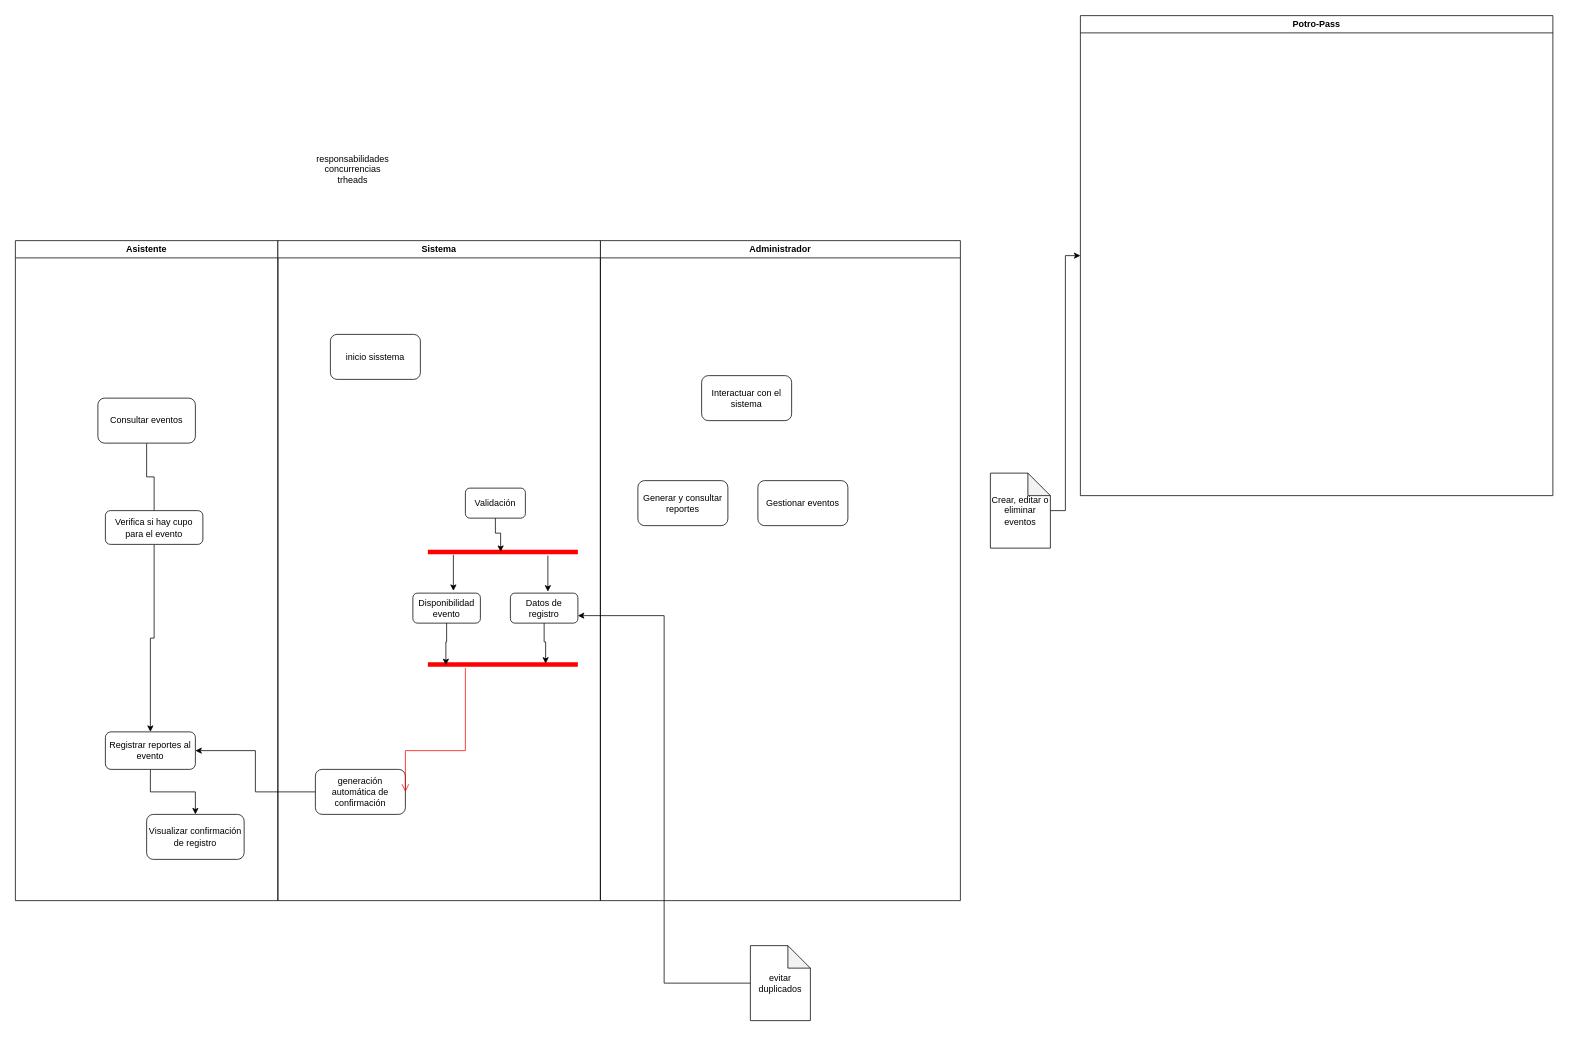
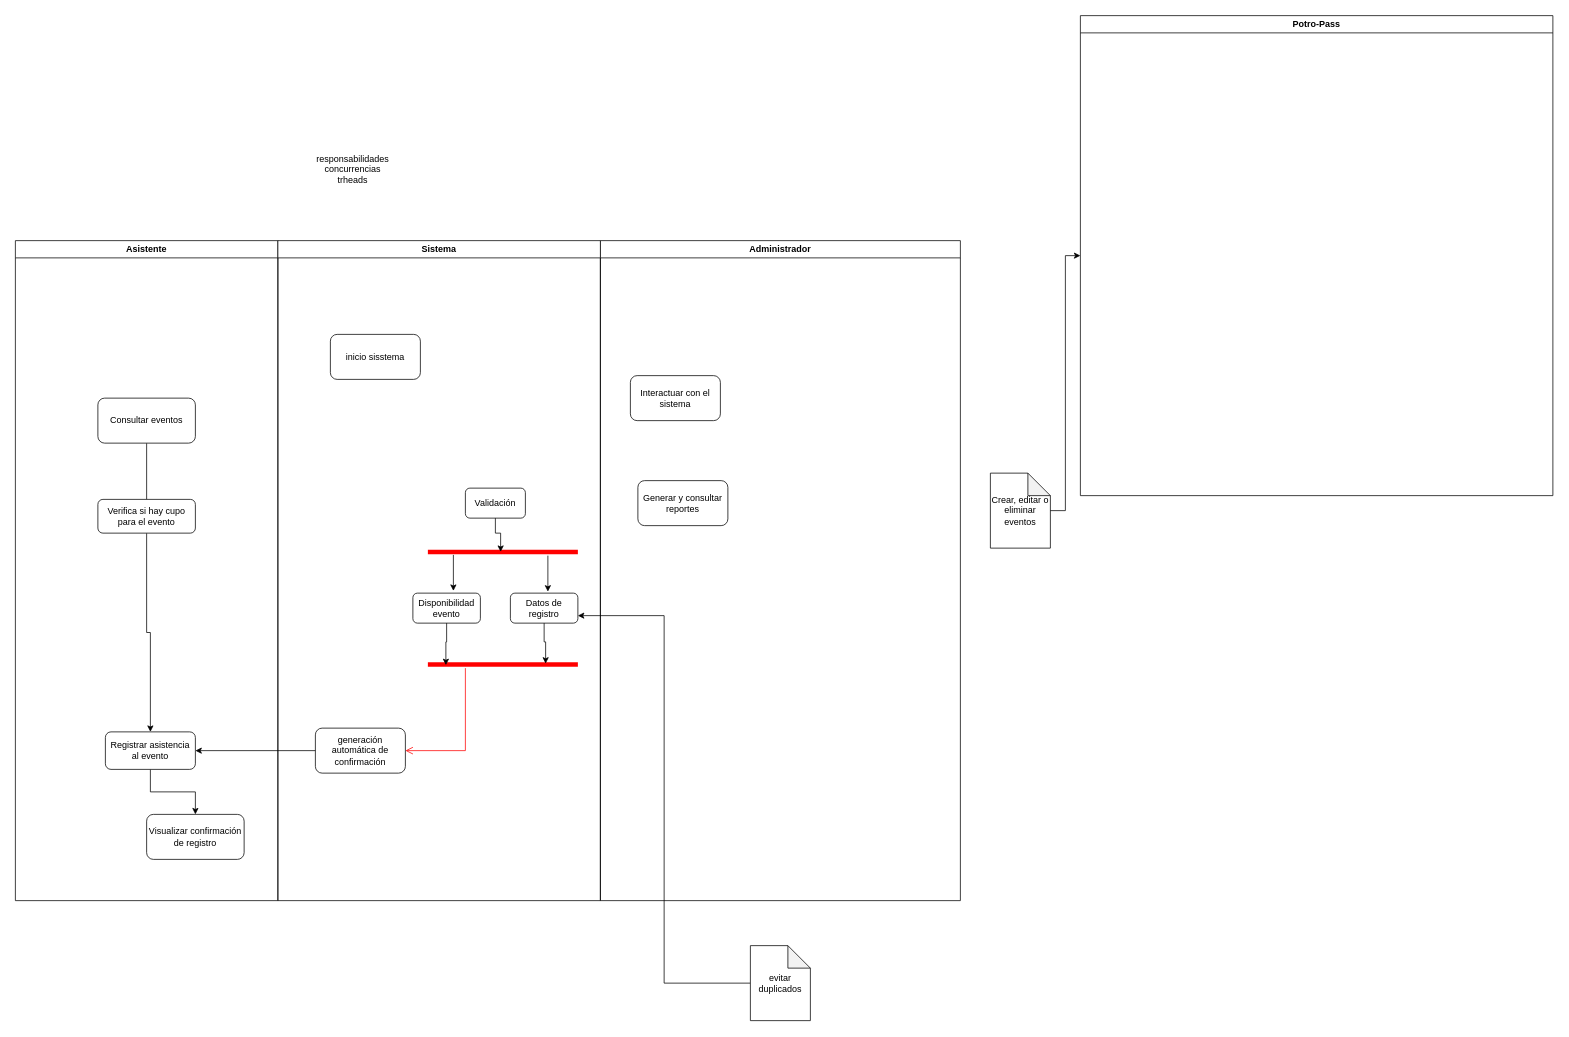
(747, 398) -> (675, 398)
(803, 503) -> none
(154, 527) -> (147, 516)
(150, 750) -> (150, 750)
(360, 792) -> (360, 750)
